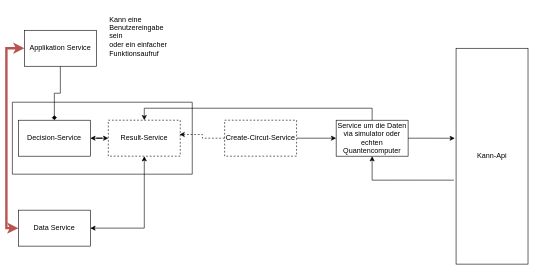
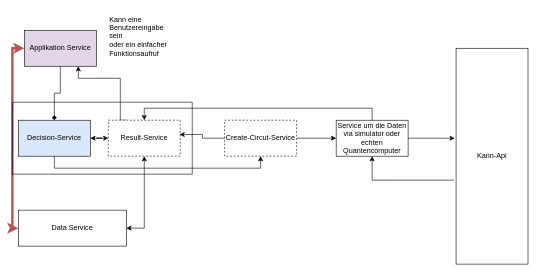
(60, 48) -> (60, 48)
none -> (78, 75)
(54, 138) -> (54, 138)
(203, 138) -> (203, 138)
none -> (54, 163)
(54, 228) -> (72, 228)
